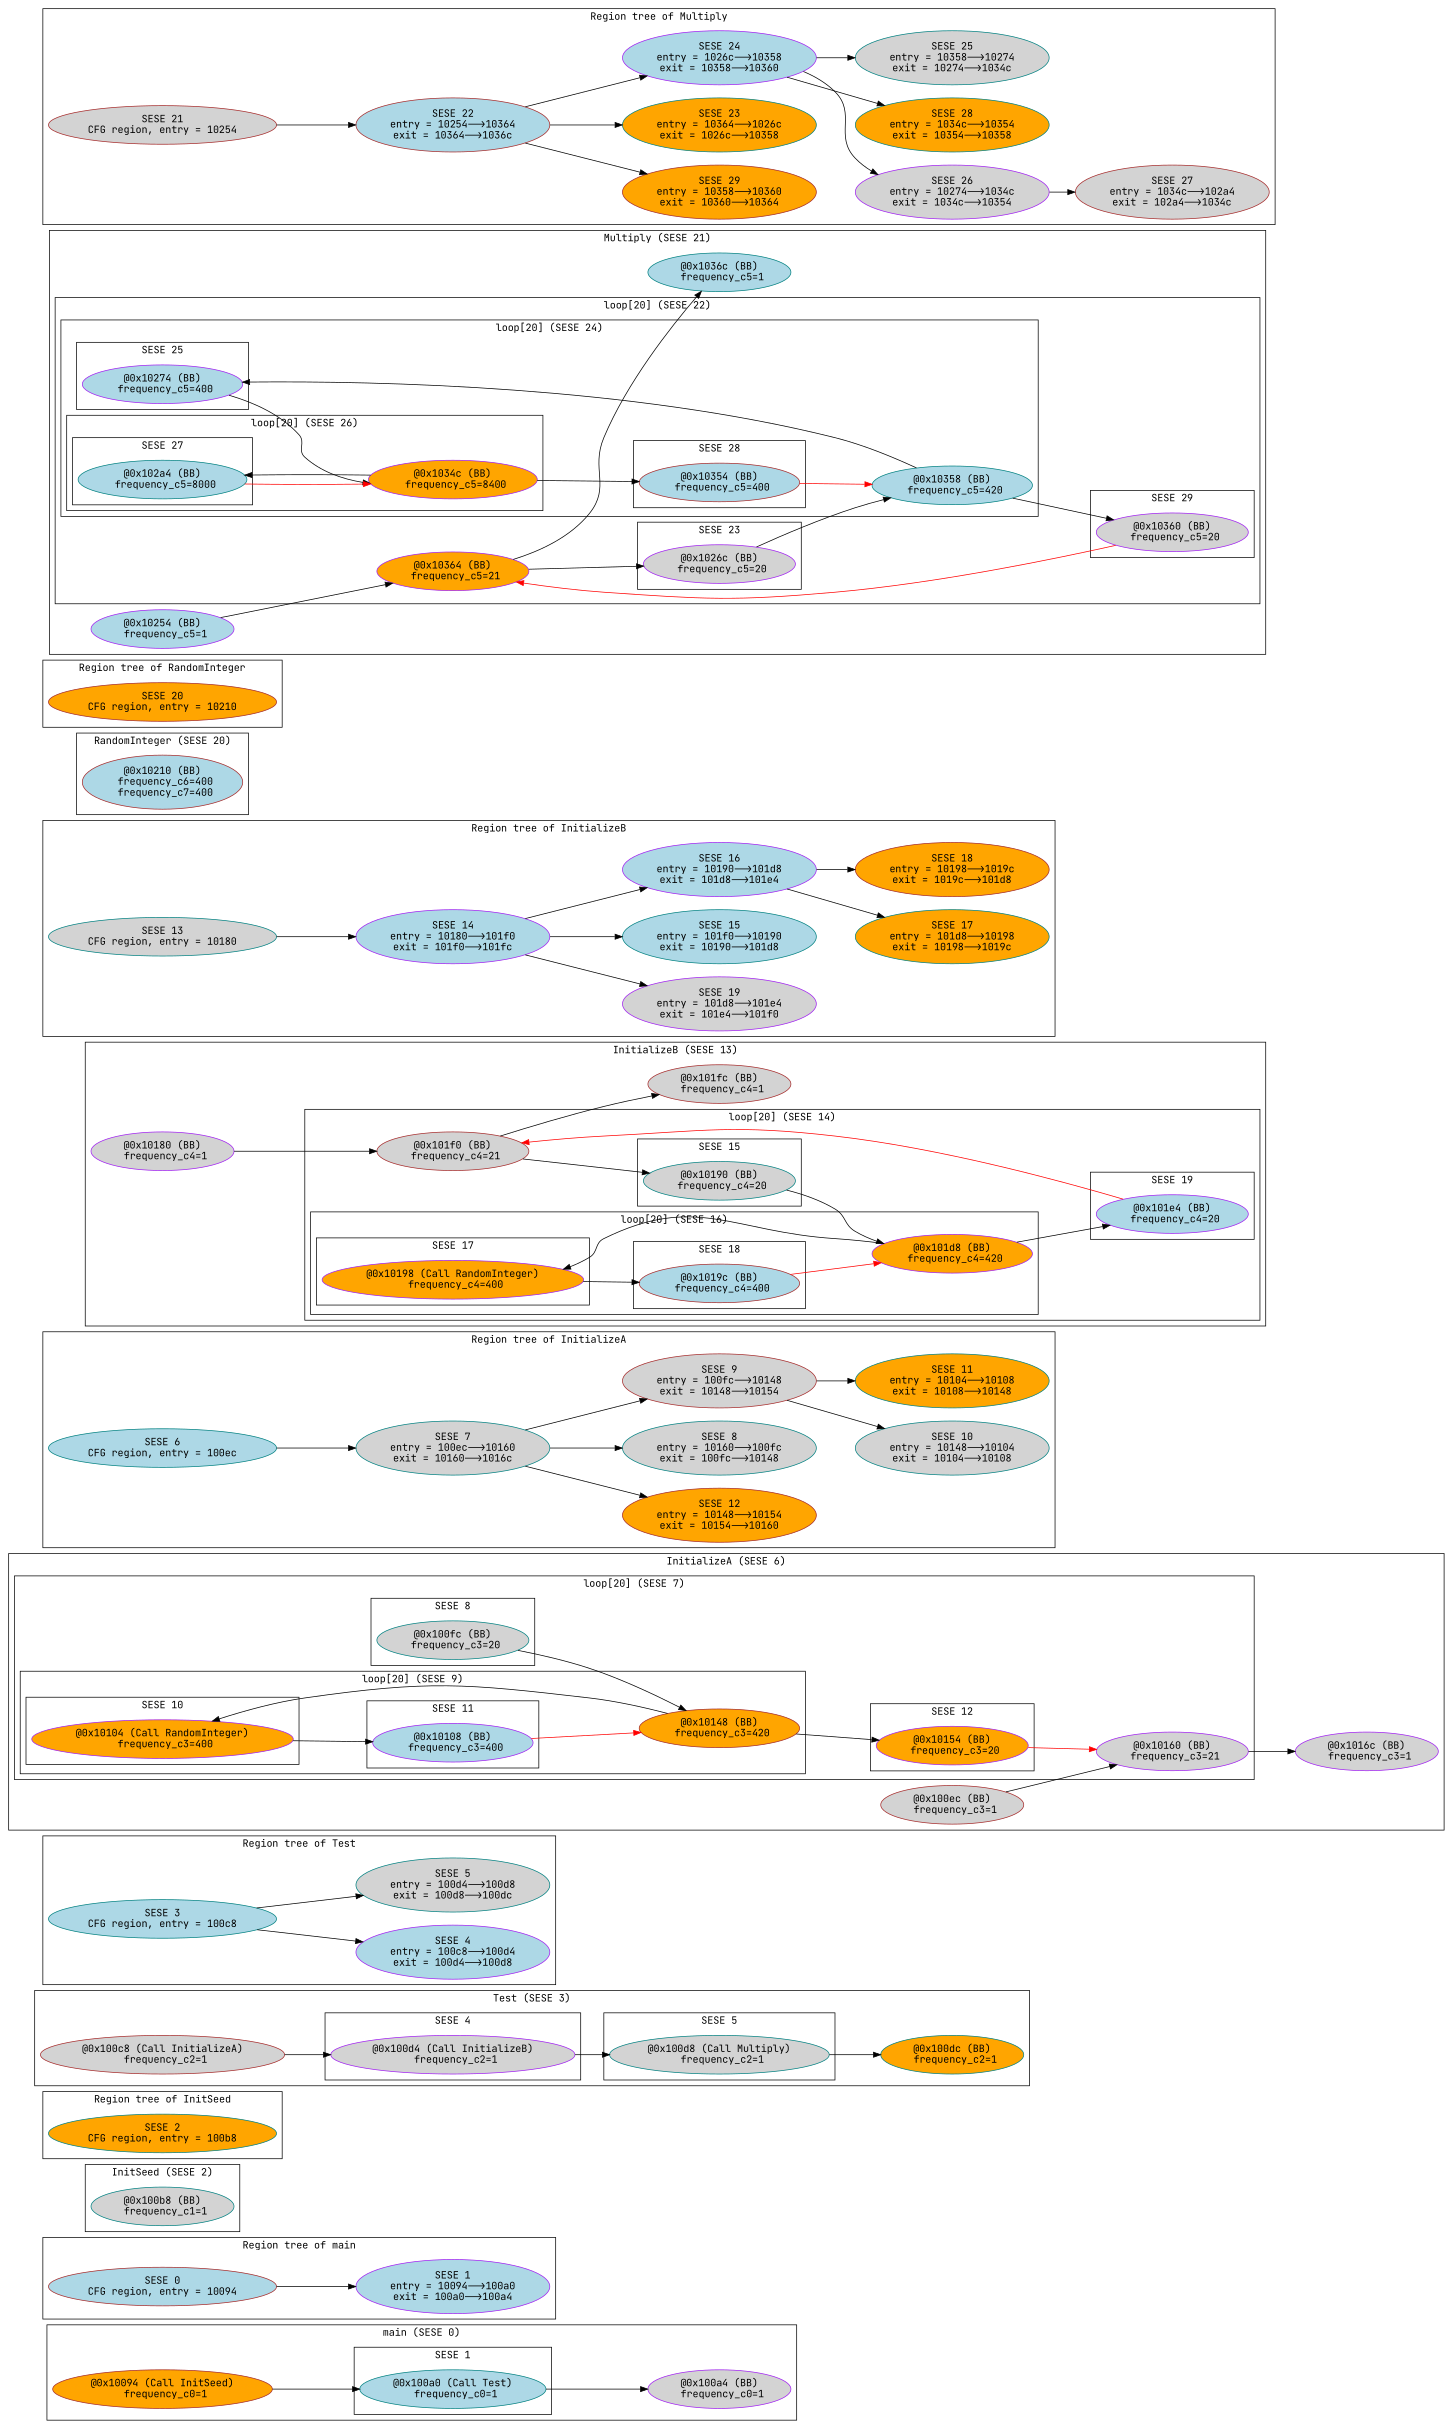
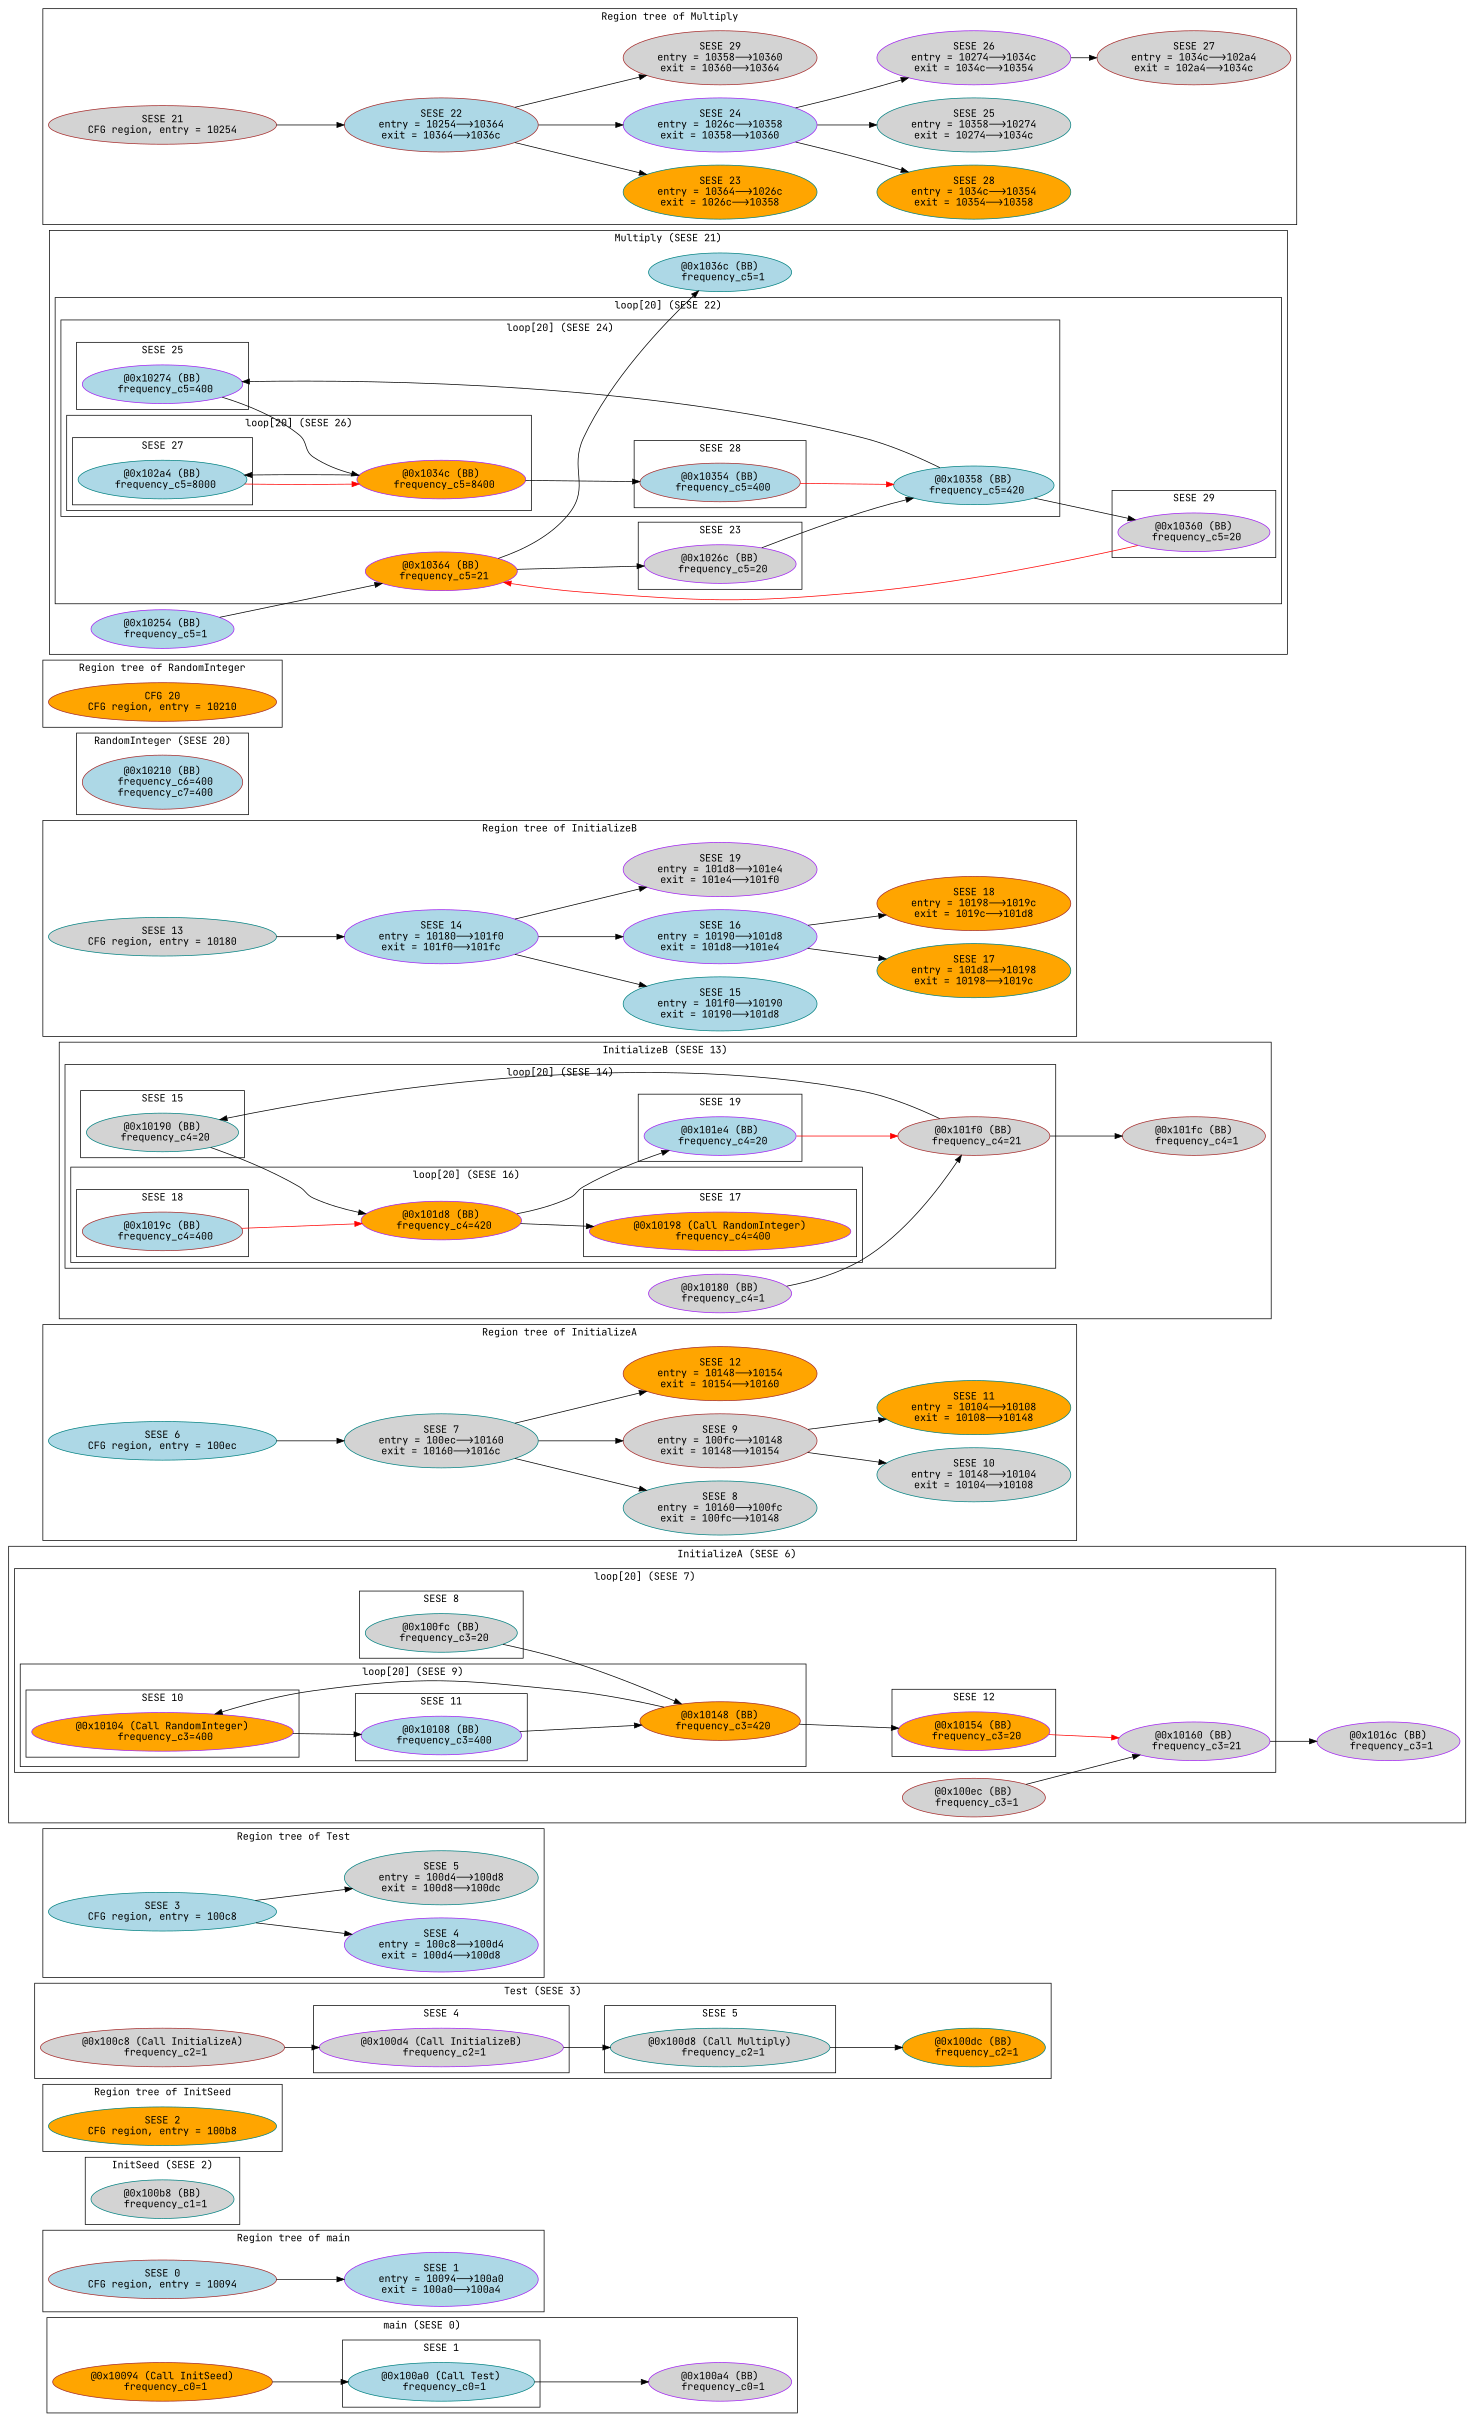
(719, 192) -> (720, 58)
(163, 702) -> (163, 702)
(608, 1282) -> none
(582, 1736) -> (577, 1728)
